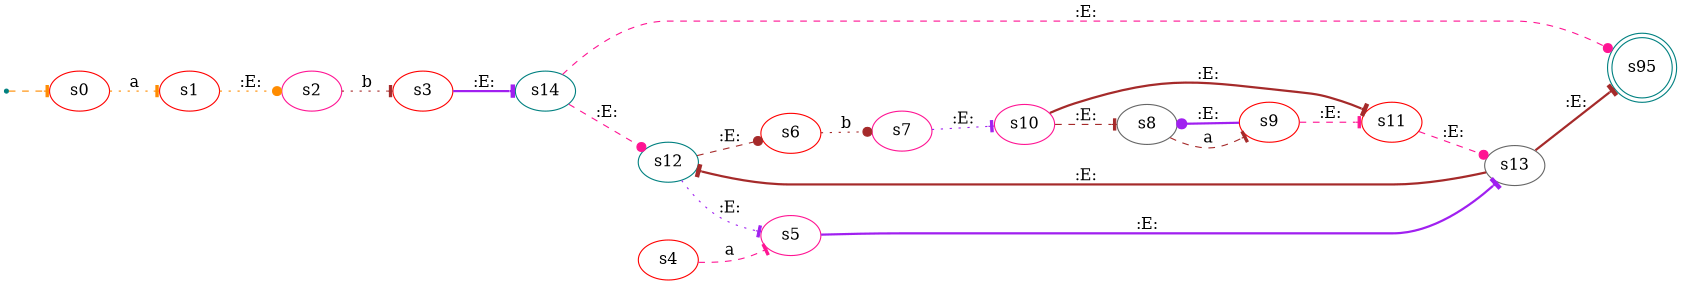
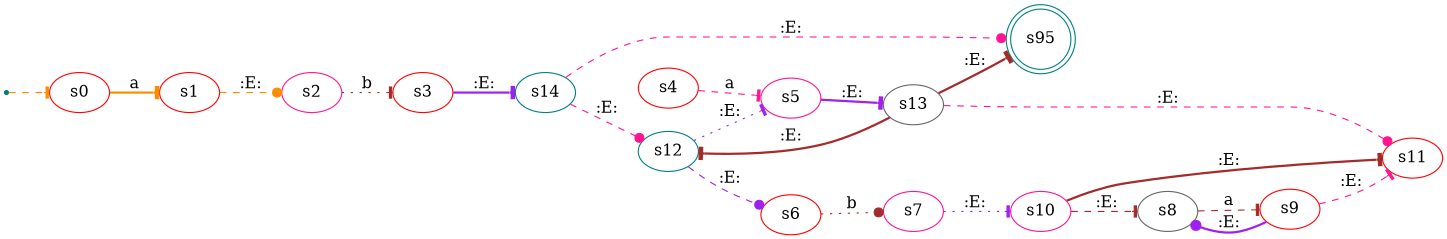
(132, 91) -> (132, 93)
(246, 91) -> (246, 93)
(1449, 142) -> (1167, 107)
(725, 149) -> (720, 188)
